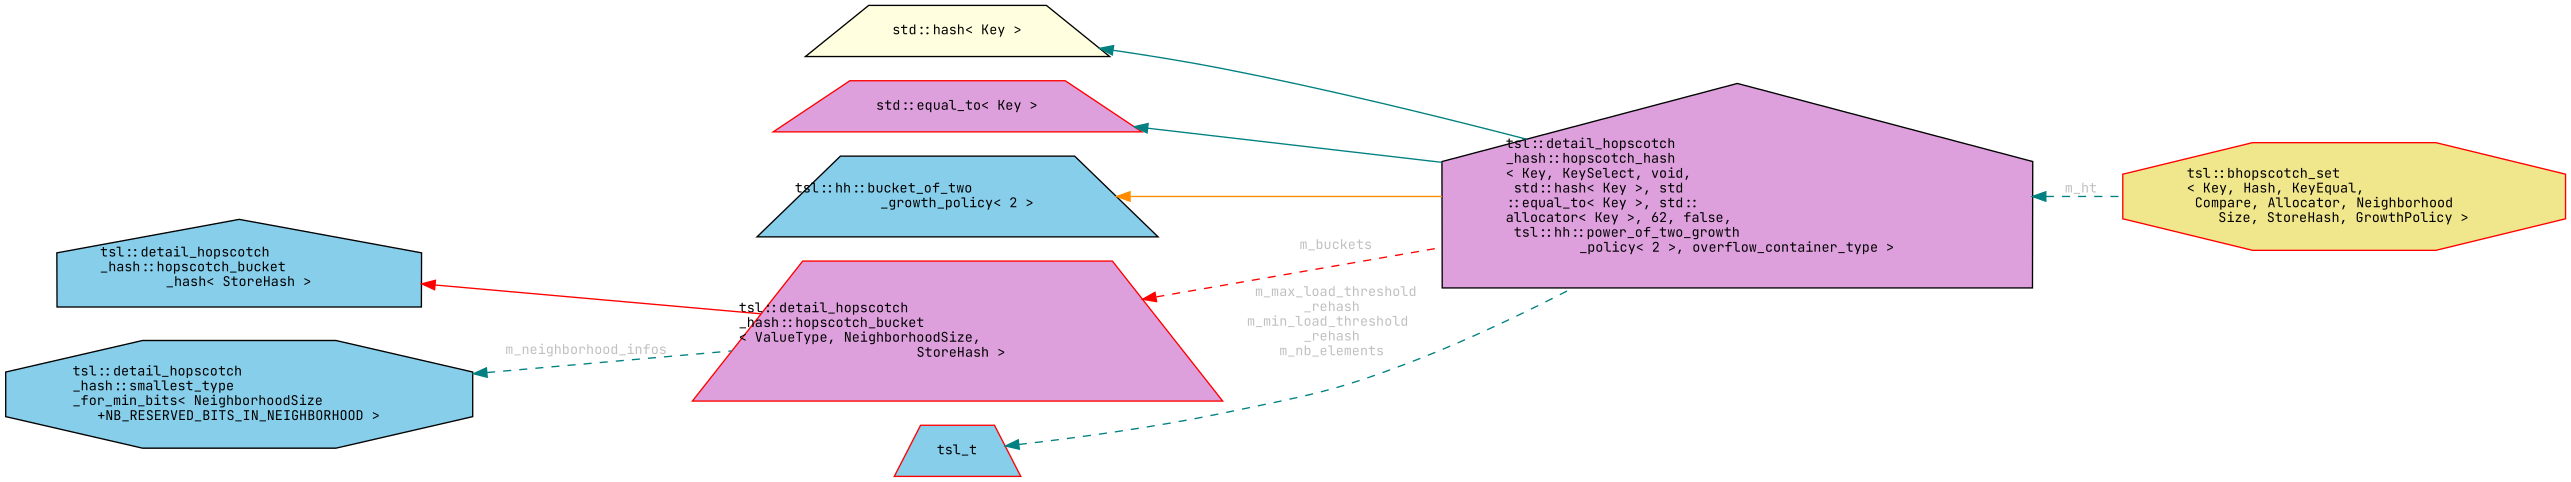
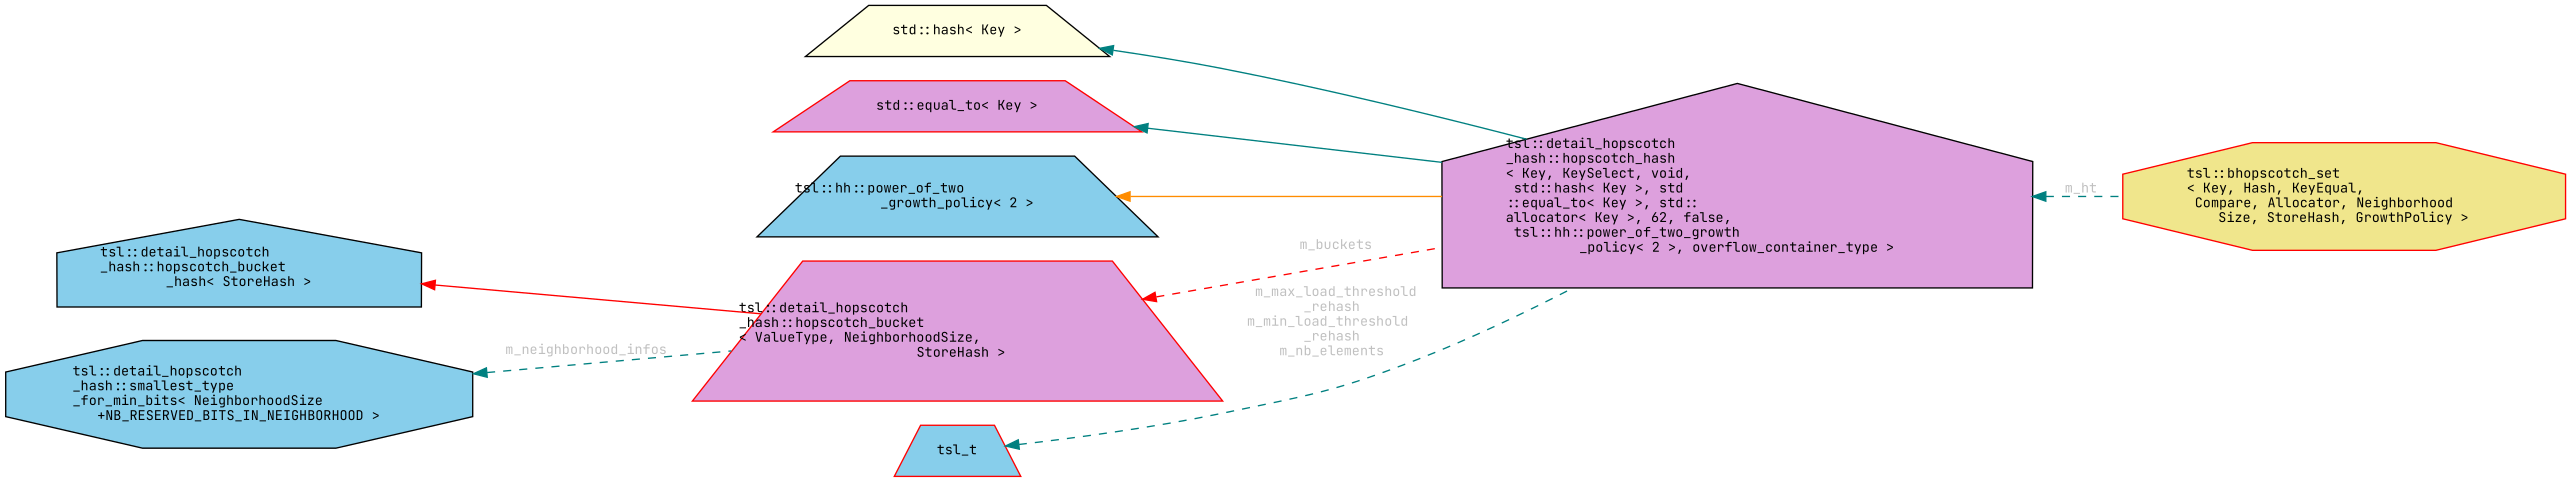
(958, 196) -> (958, 196)
